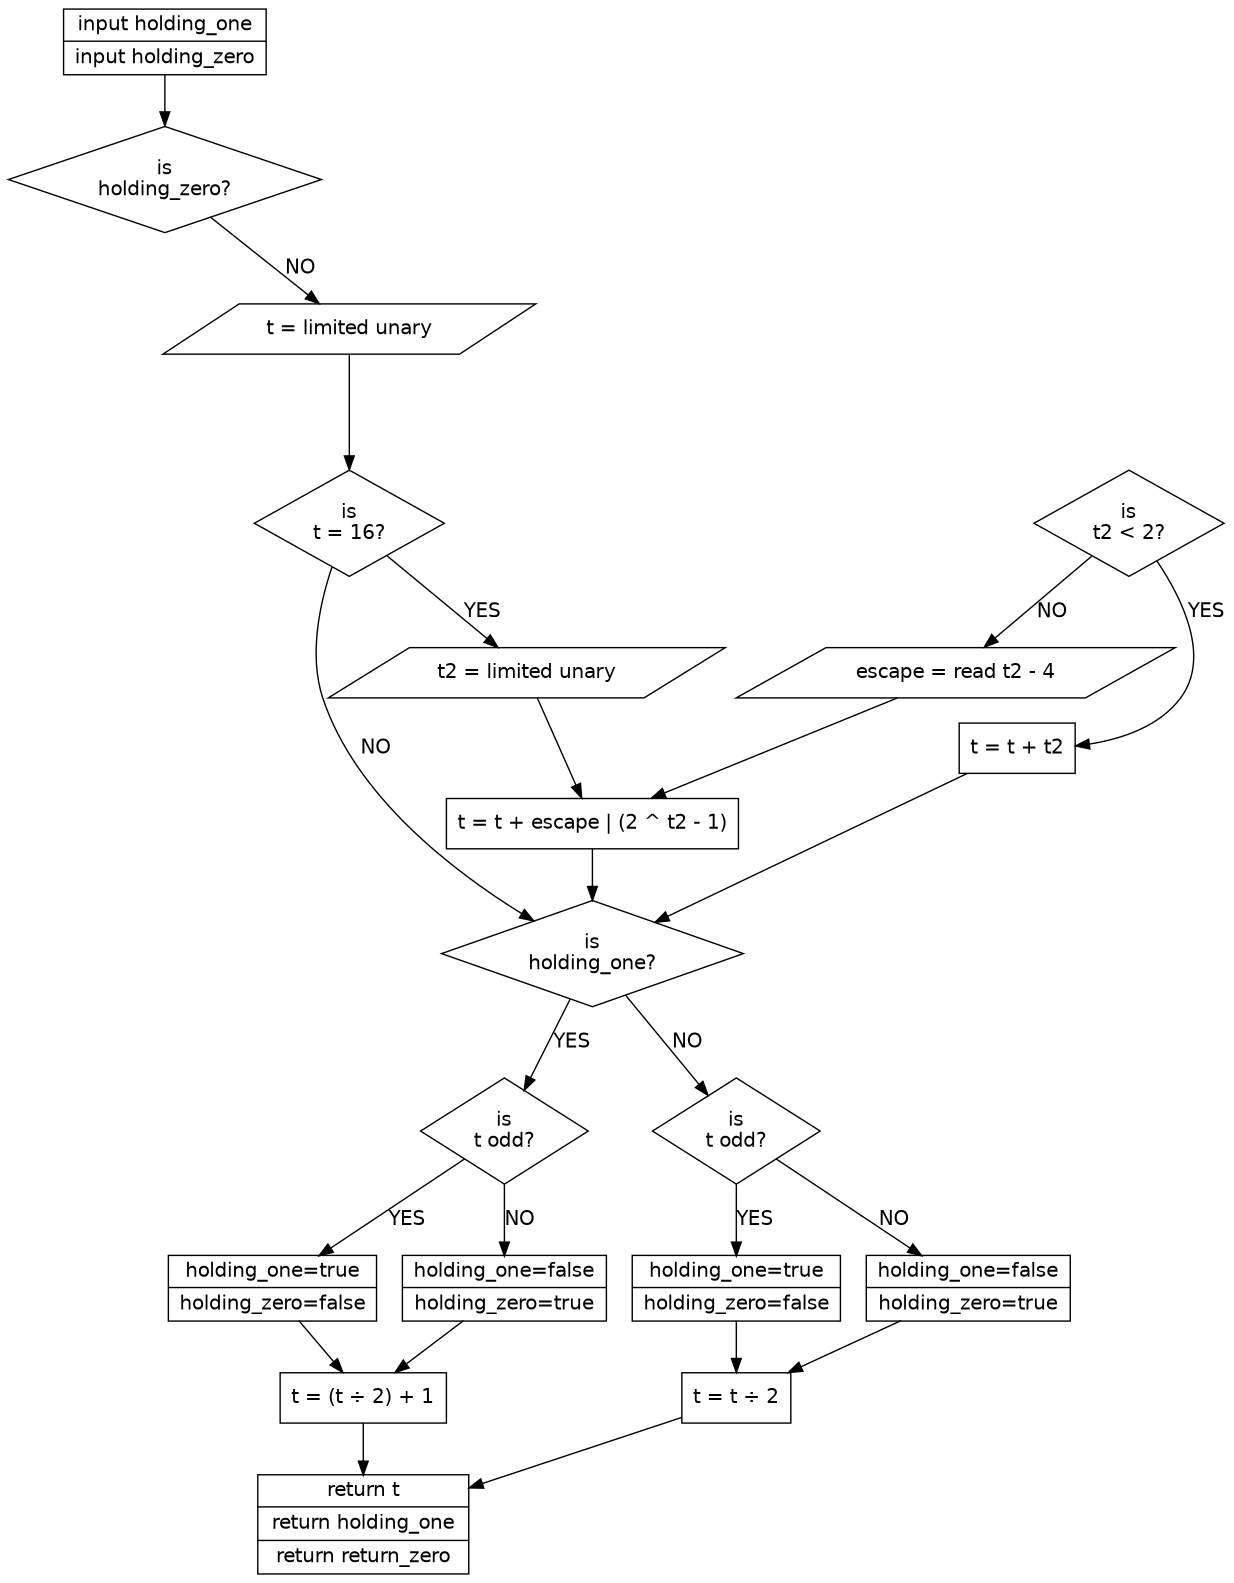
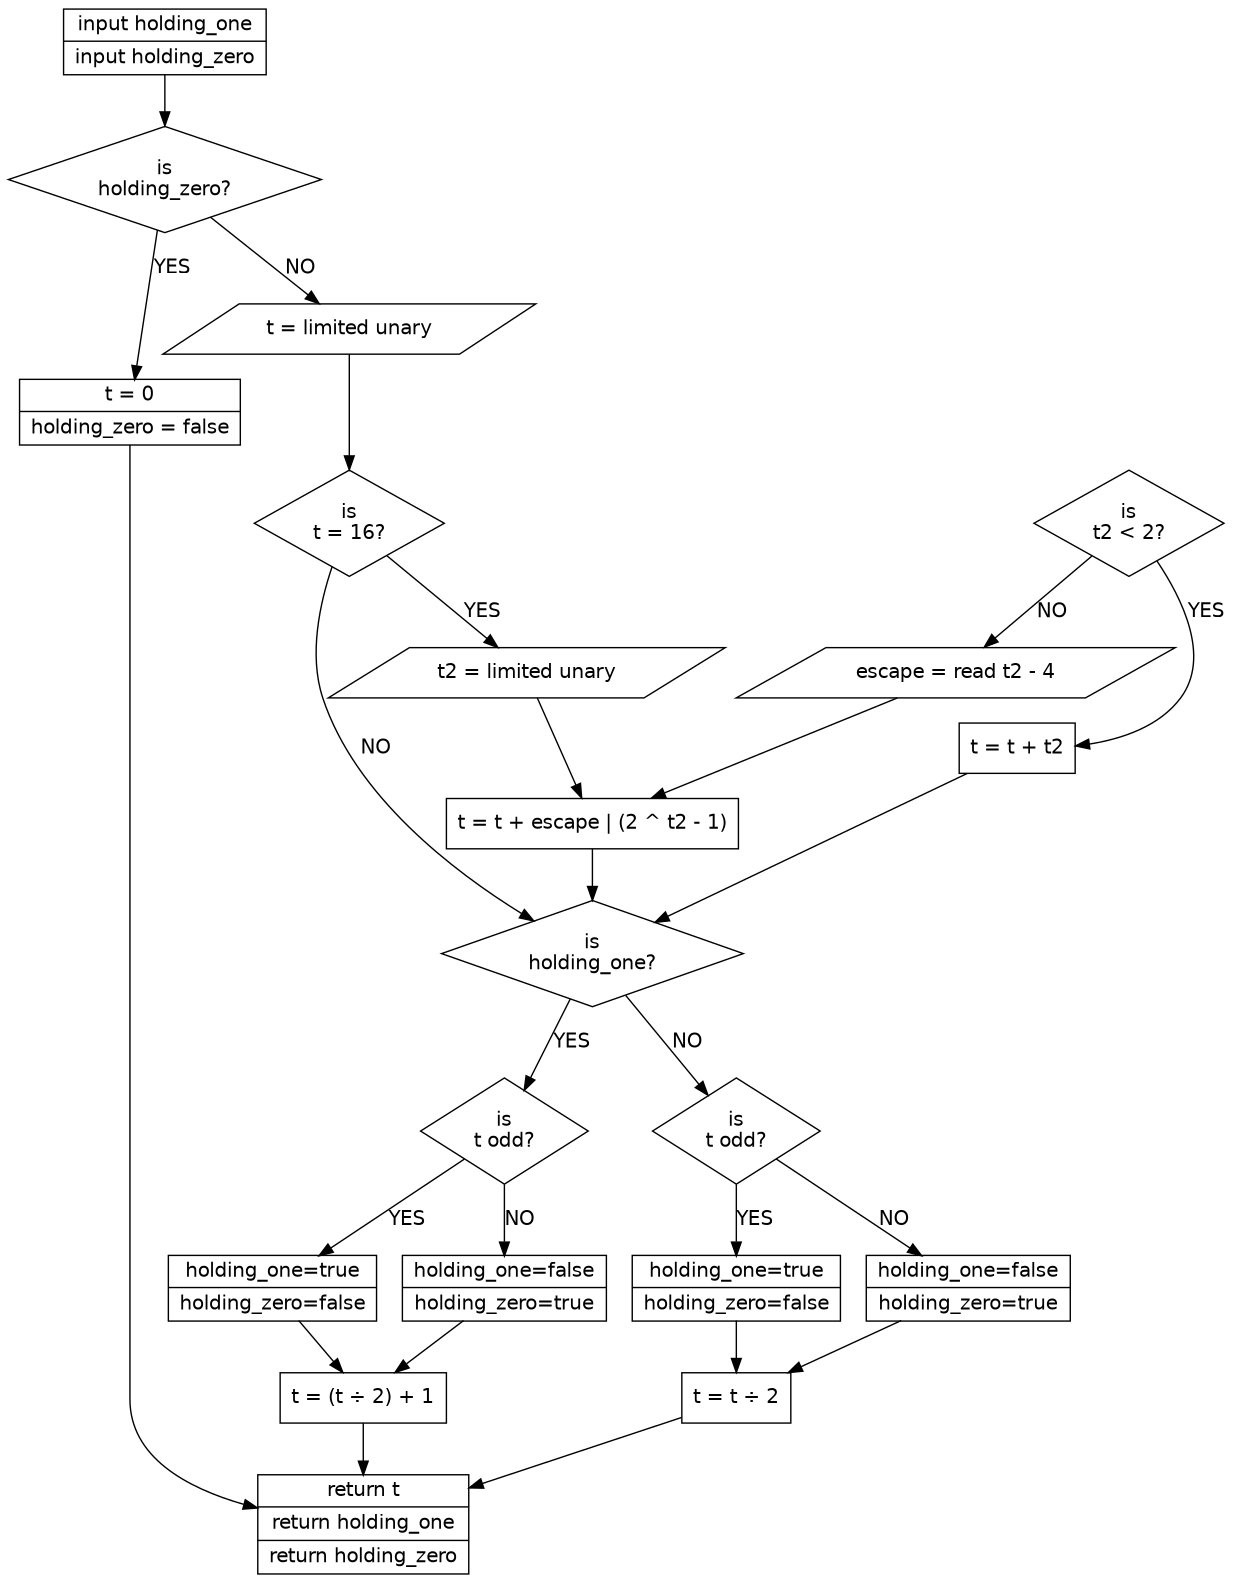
none -> (130, 412)
(363, 1557) -> (363, 1557)
